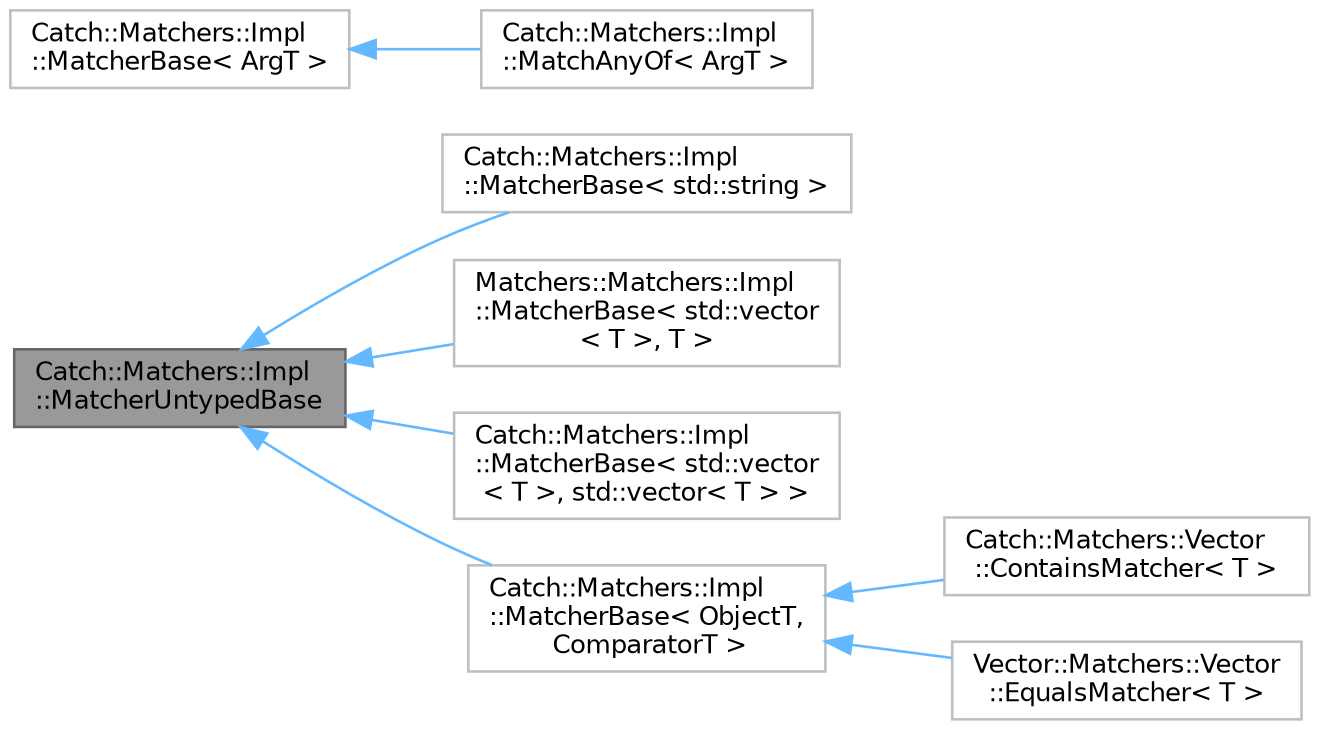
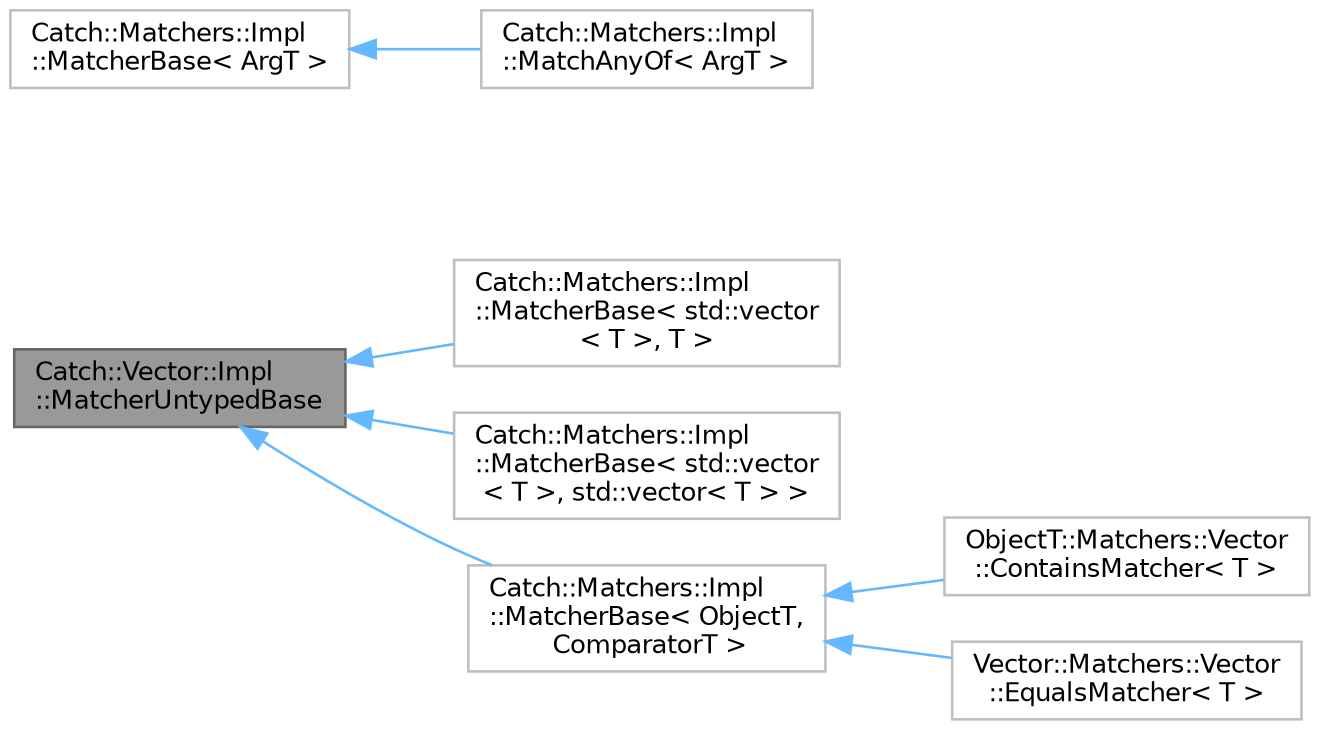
(647, 173) -> none
(647, 313) -> (647, 313)
(180, 388) -> (180, 388)
(1127, 556) -> (1127, 556)
